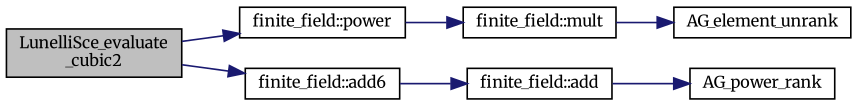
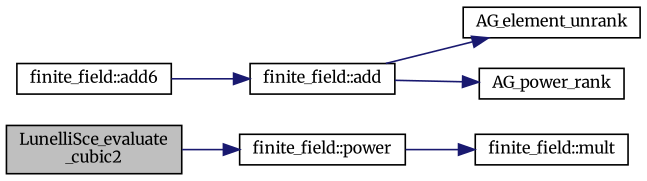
(637, 23) -> (429, 53)
(205, 68) -> none
